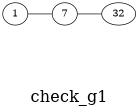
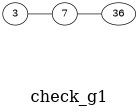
(15, 14) -> (15, 14)
(119, 14) -> (119, 14)
